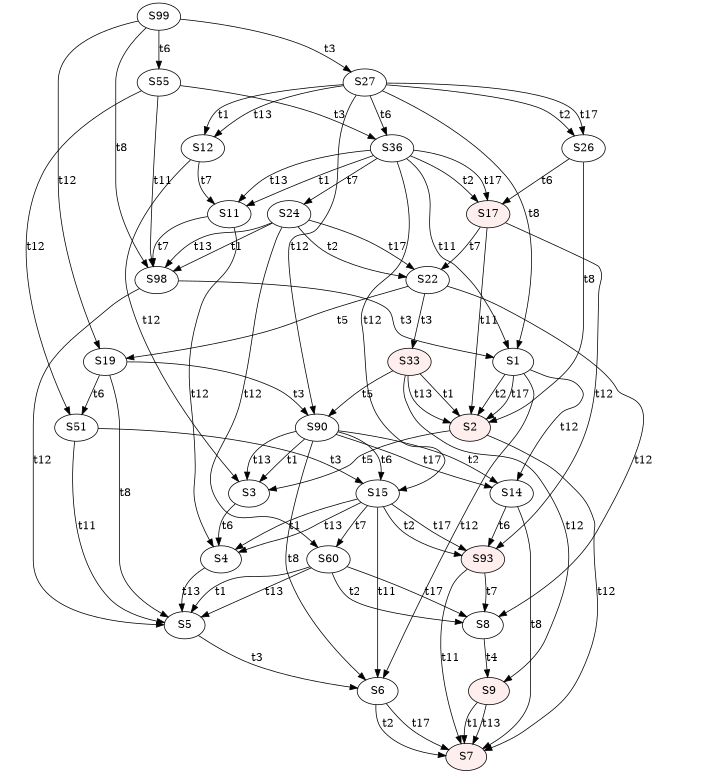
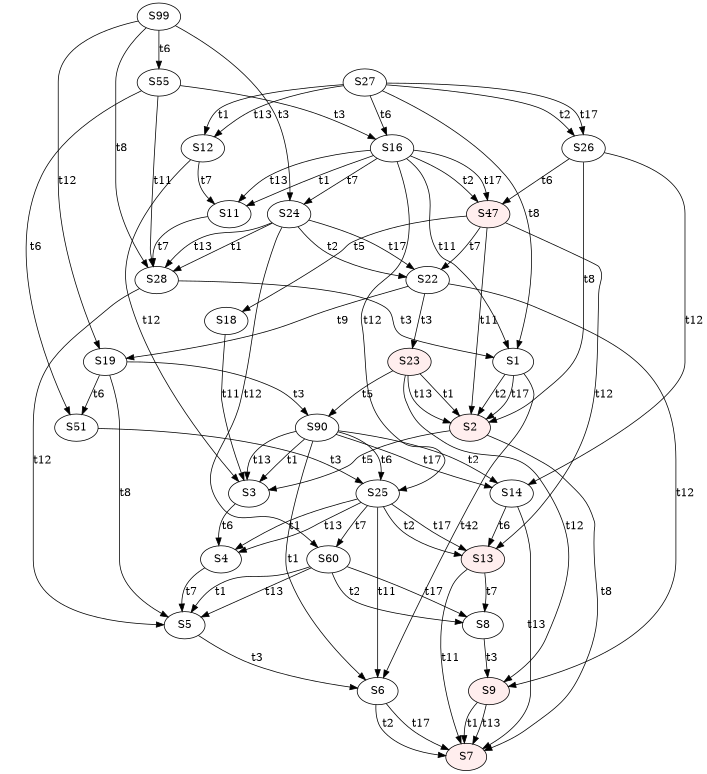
(266, 33) -> (256, 88)
(392, 148) -> (392, 148)
(488, 214) -> (488, 214)
(292, 240) -> none
(36, 247) -> (36, 247)
(157, 280) -> (157, 280)
none -> (226, 321)
(343, 321) -> (343, 321)
(409, 362) -> (409, 362)
(189, 379) -> none
(570, 408) -> (685, 331)
(643, 420) -> (676, 461)
(378, 494) -> (378, 494)
(470, 526) -> (470, 526)
(83, 550) -> none
(294, 559) -> (294, 559)
(483, 559) -> (483, 559)
(191, 592) -> (191, 592)
(607, 592) -> (607, 592)
(537, 625) -> (537, 625)
(492, 658) -> (492, 658)
